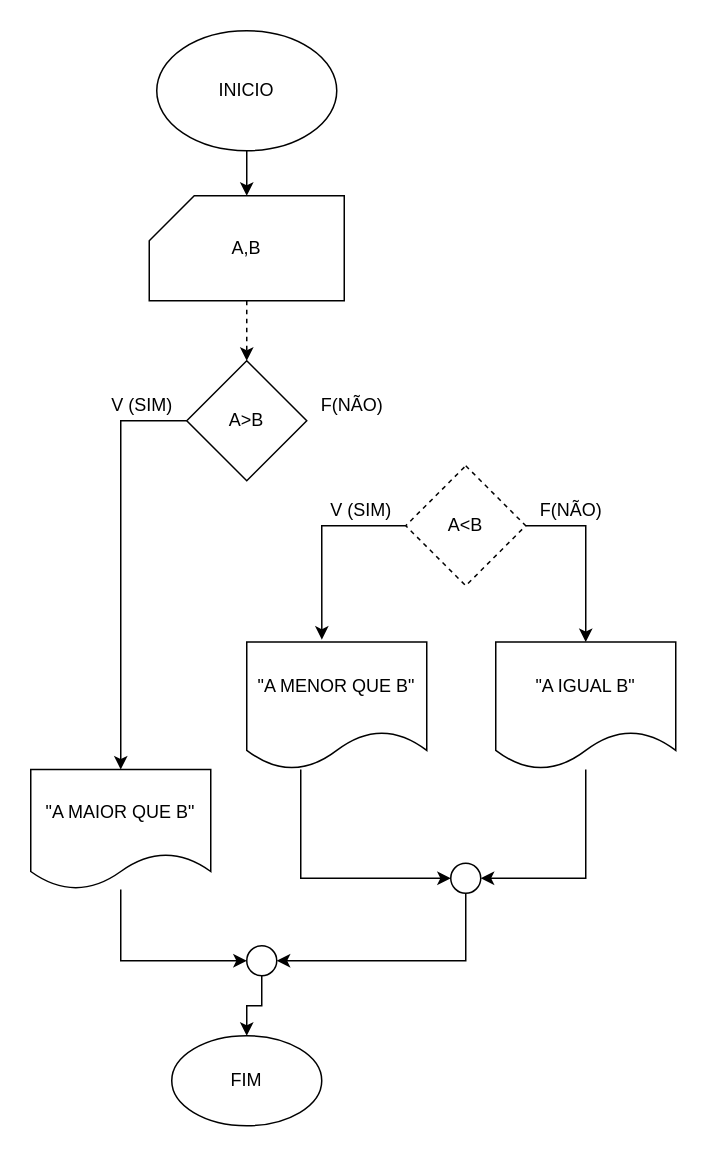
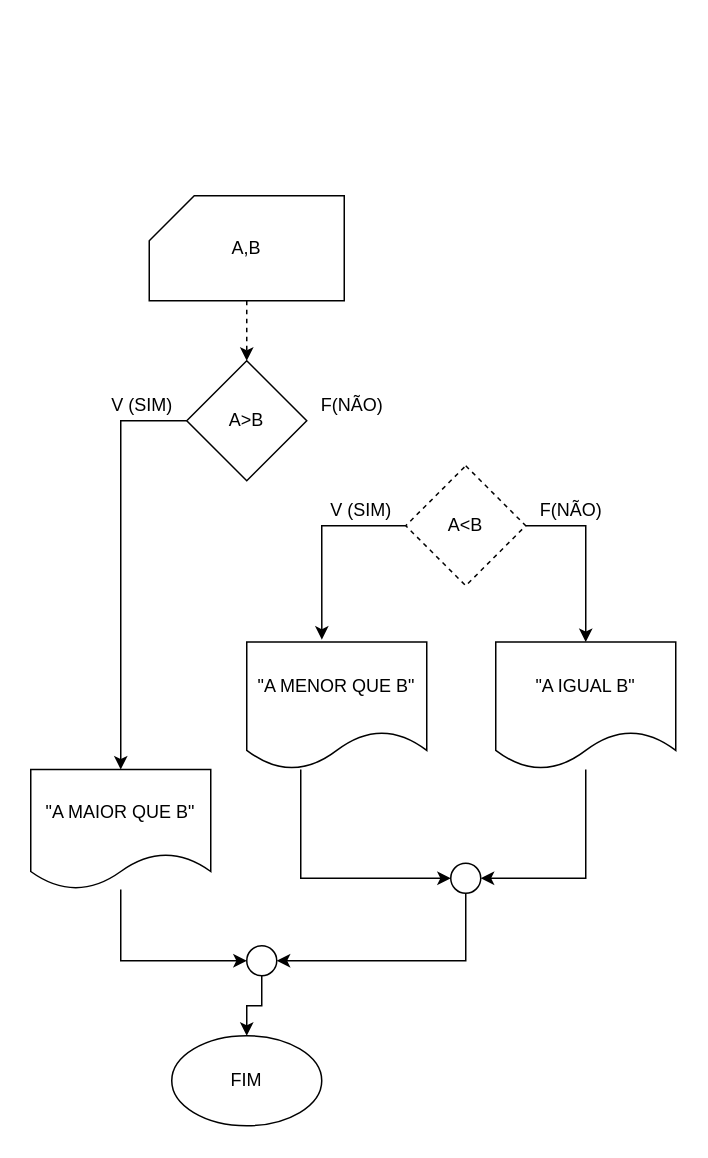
(247, 91) -> none
(247, 179) -> none
